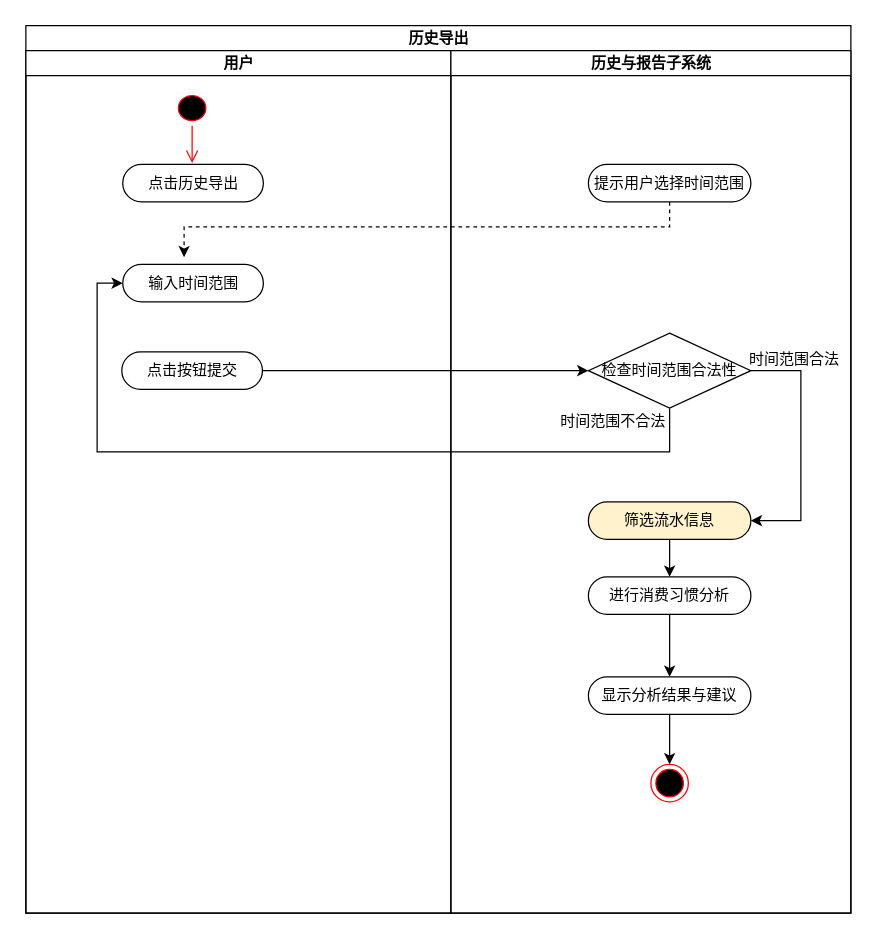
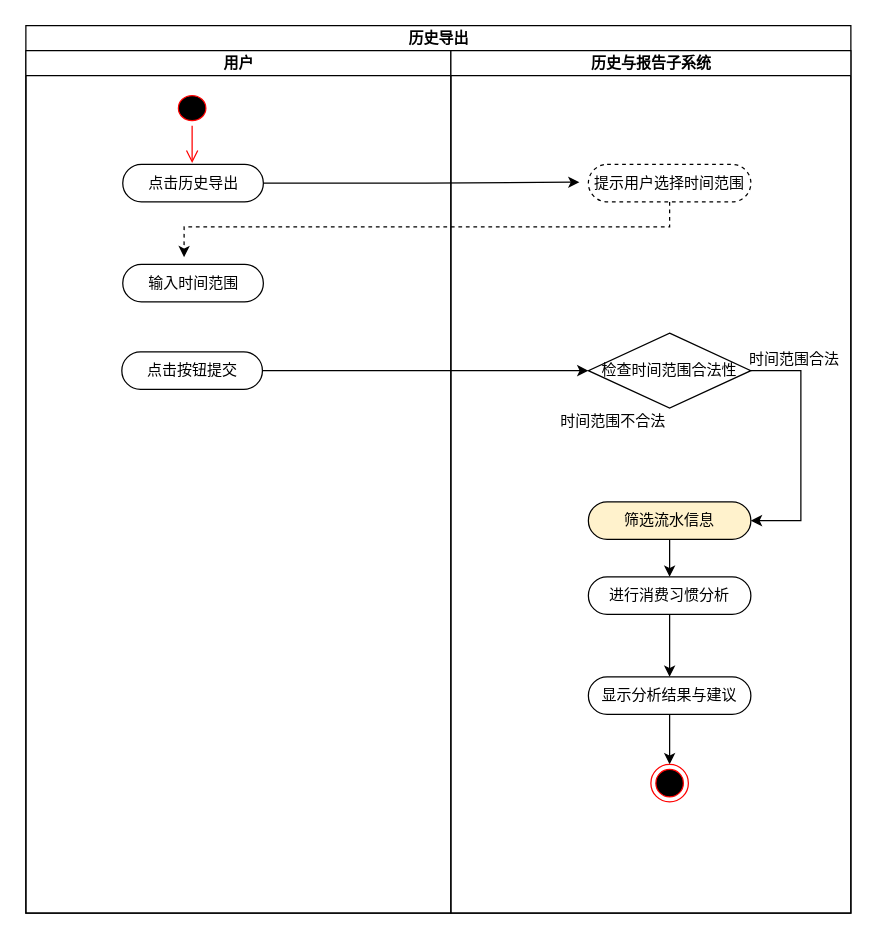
none -> (417, 183)
(669, 183) -> (669, 183)
(312, 452) -> none
